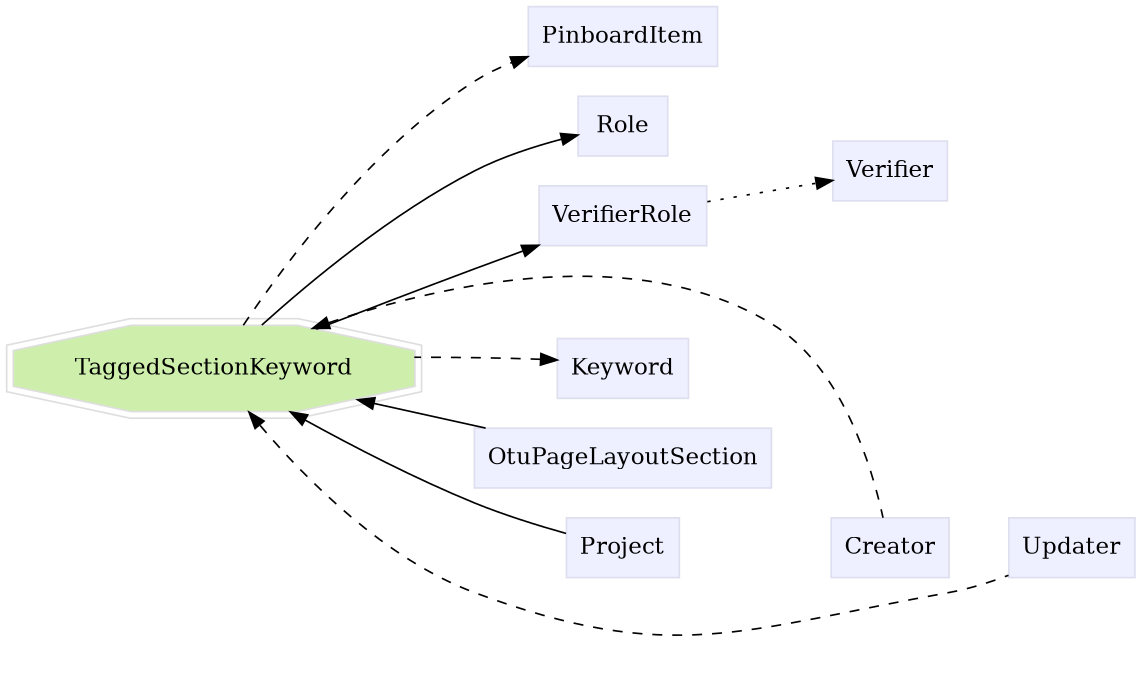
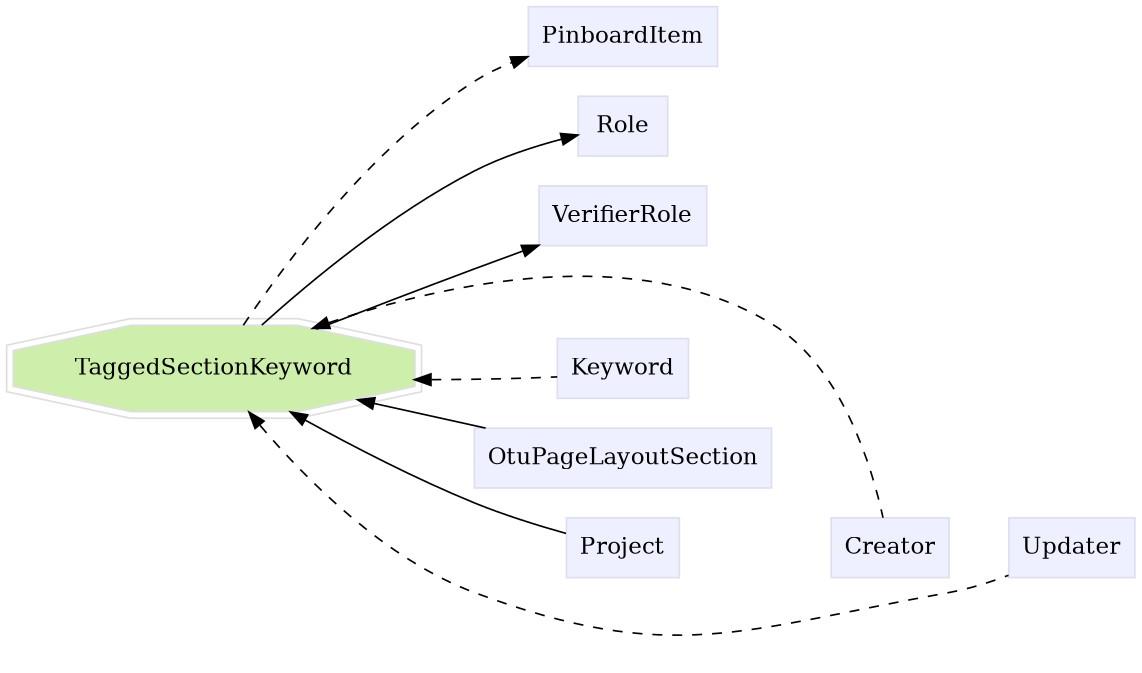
(890, 171) -> none
(477, 358) -> (494, 379)
